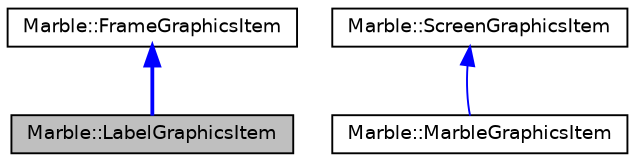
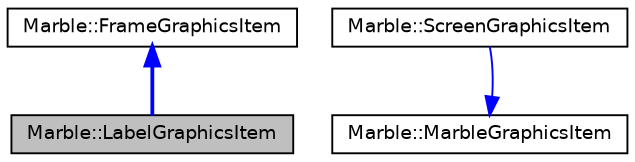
(467, 91) -> (493, 72)
